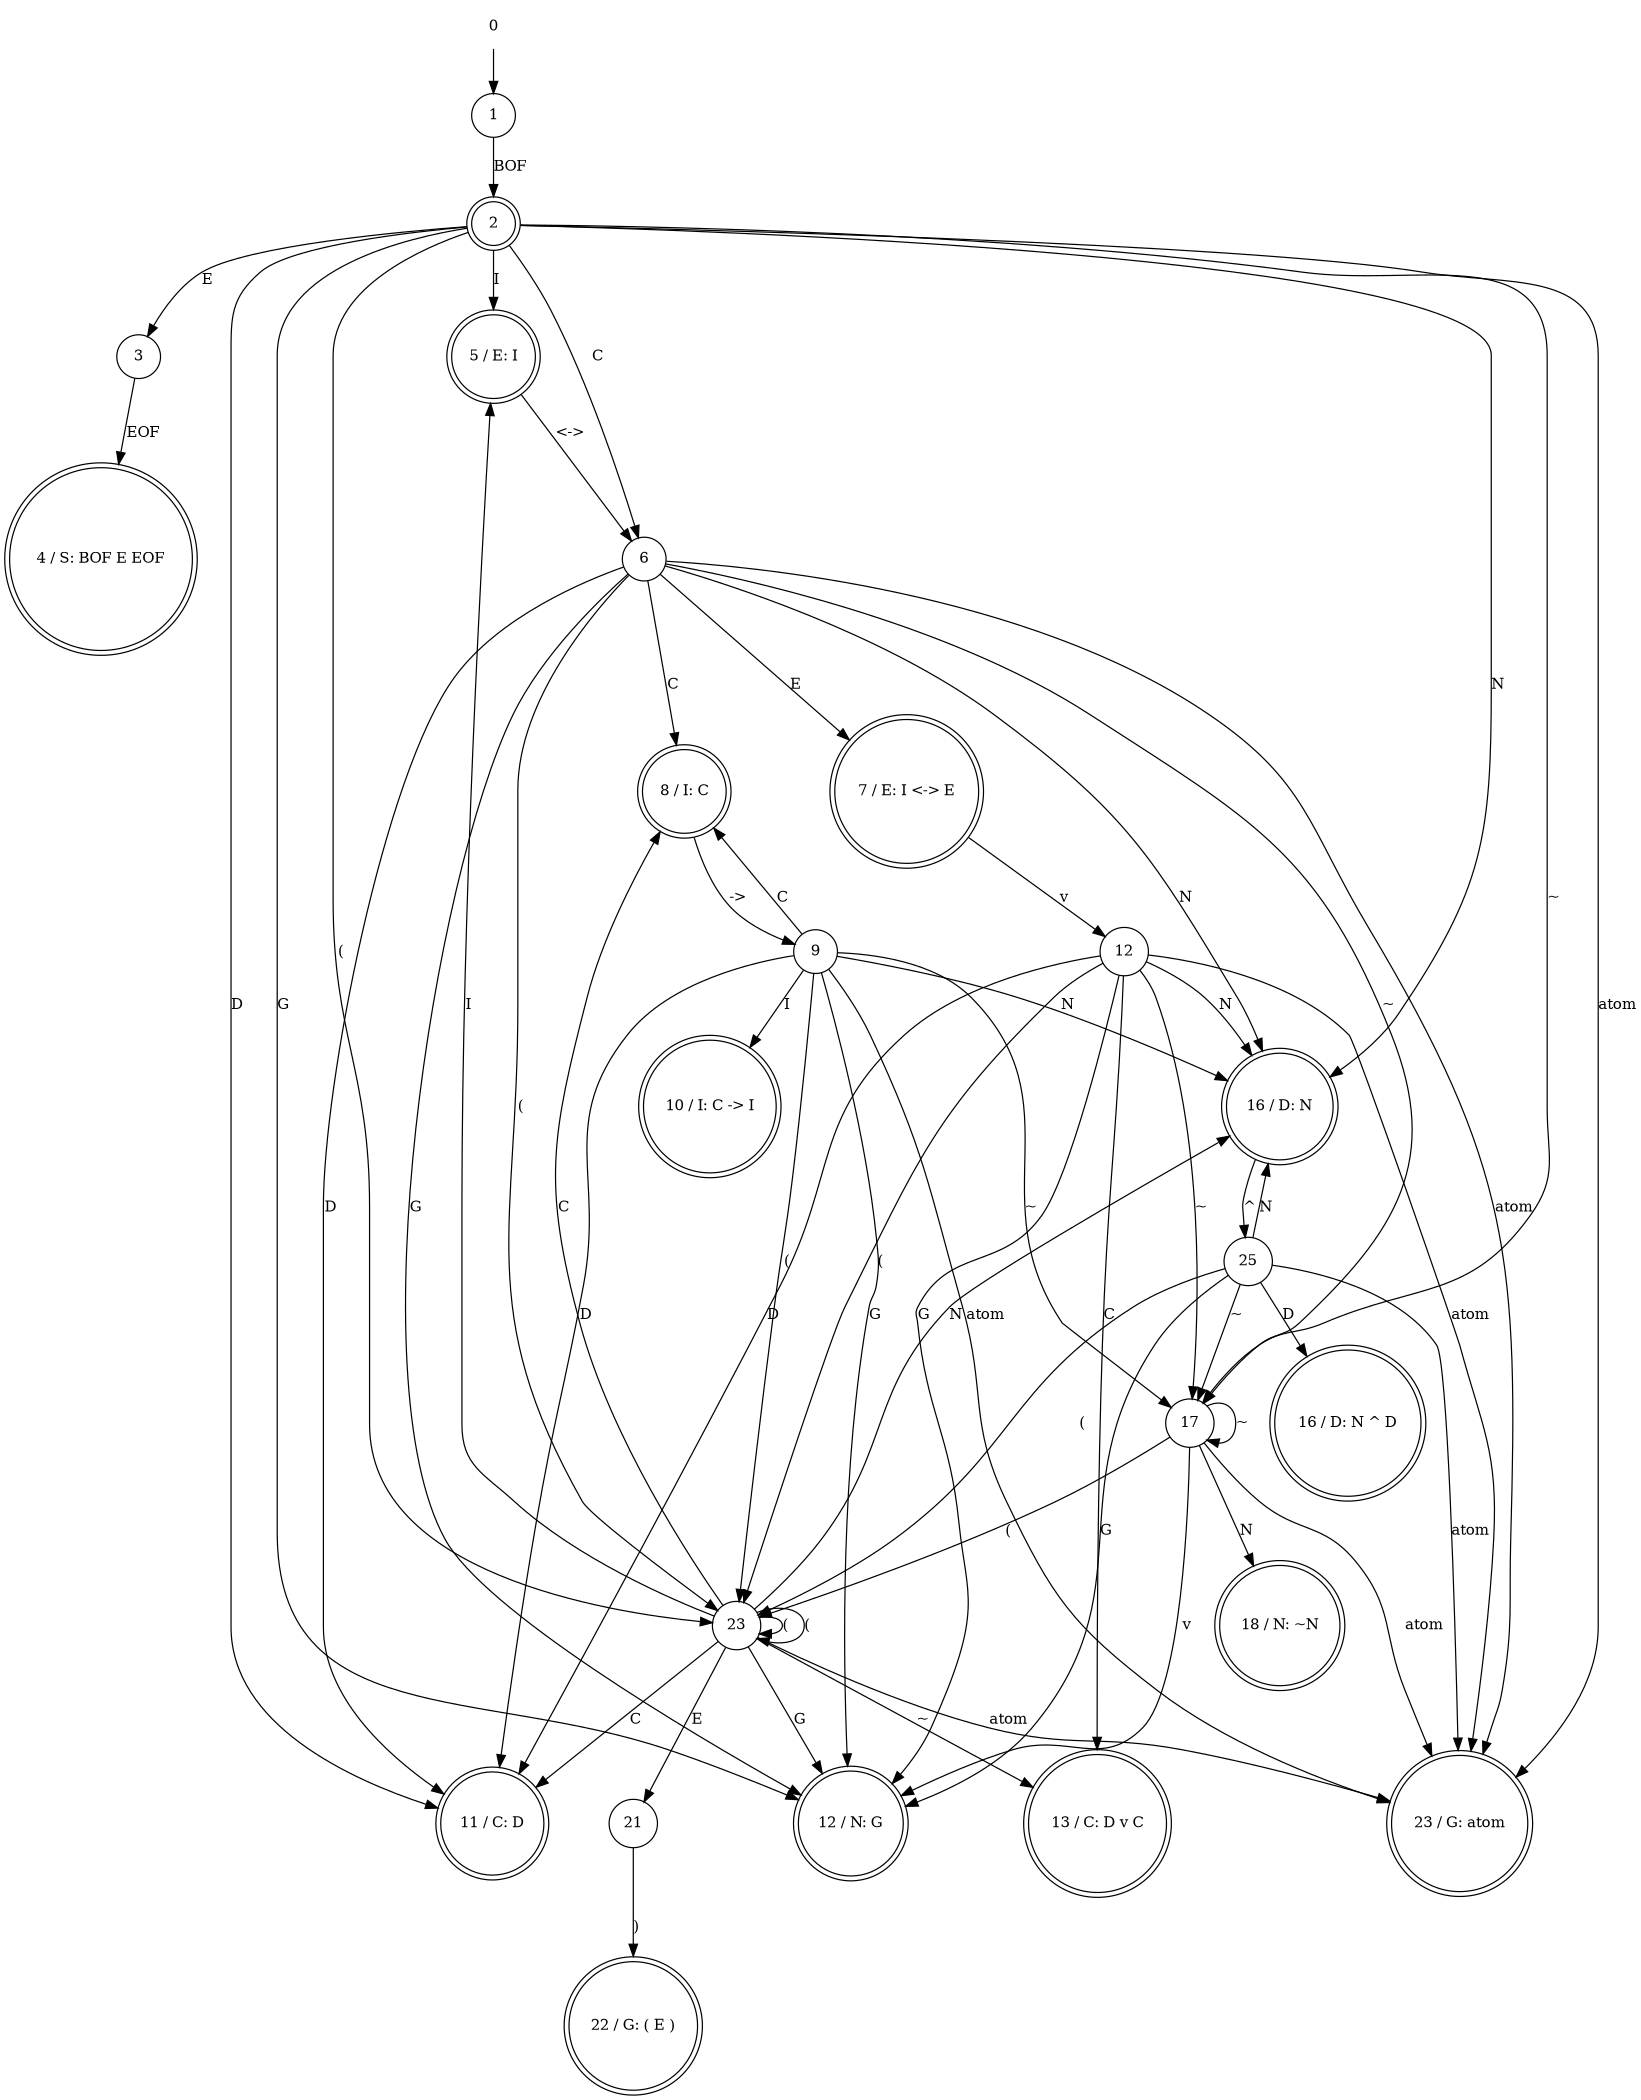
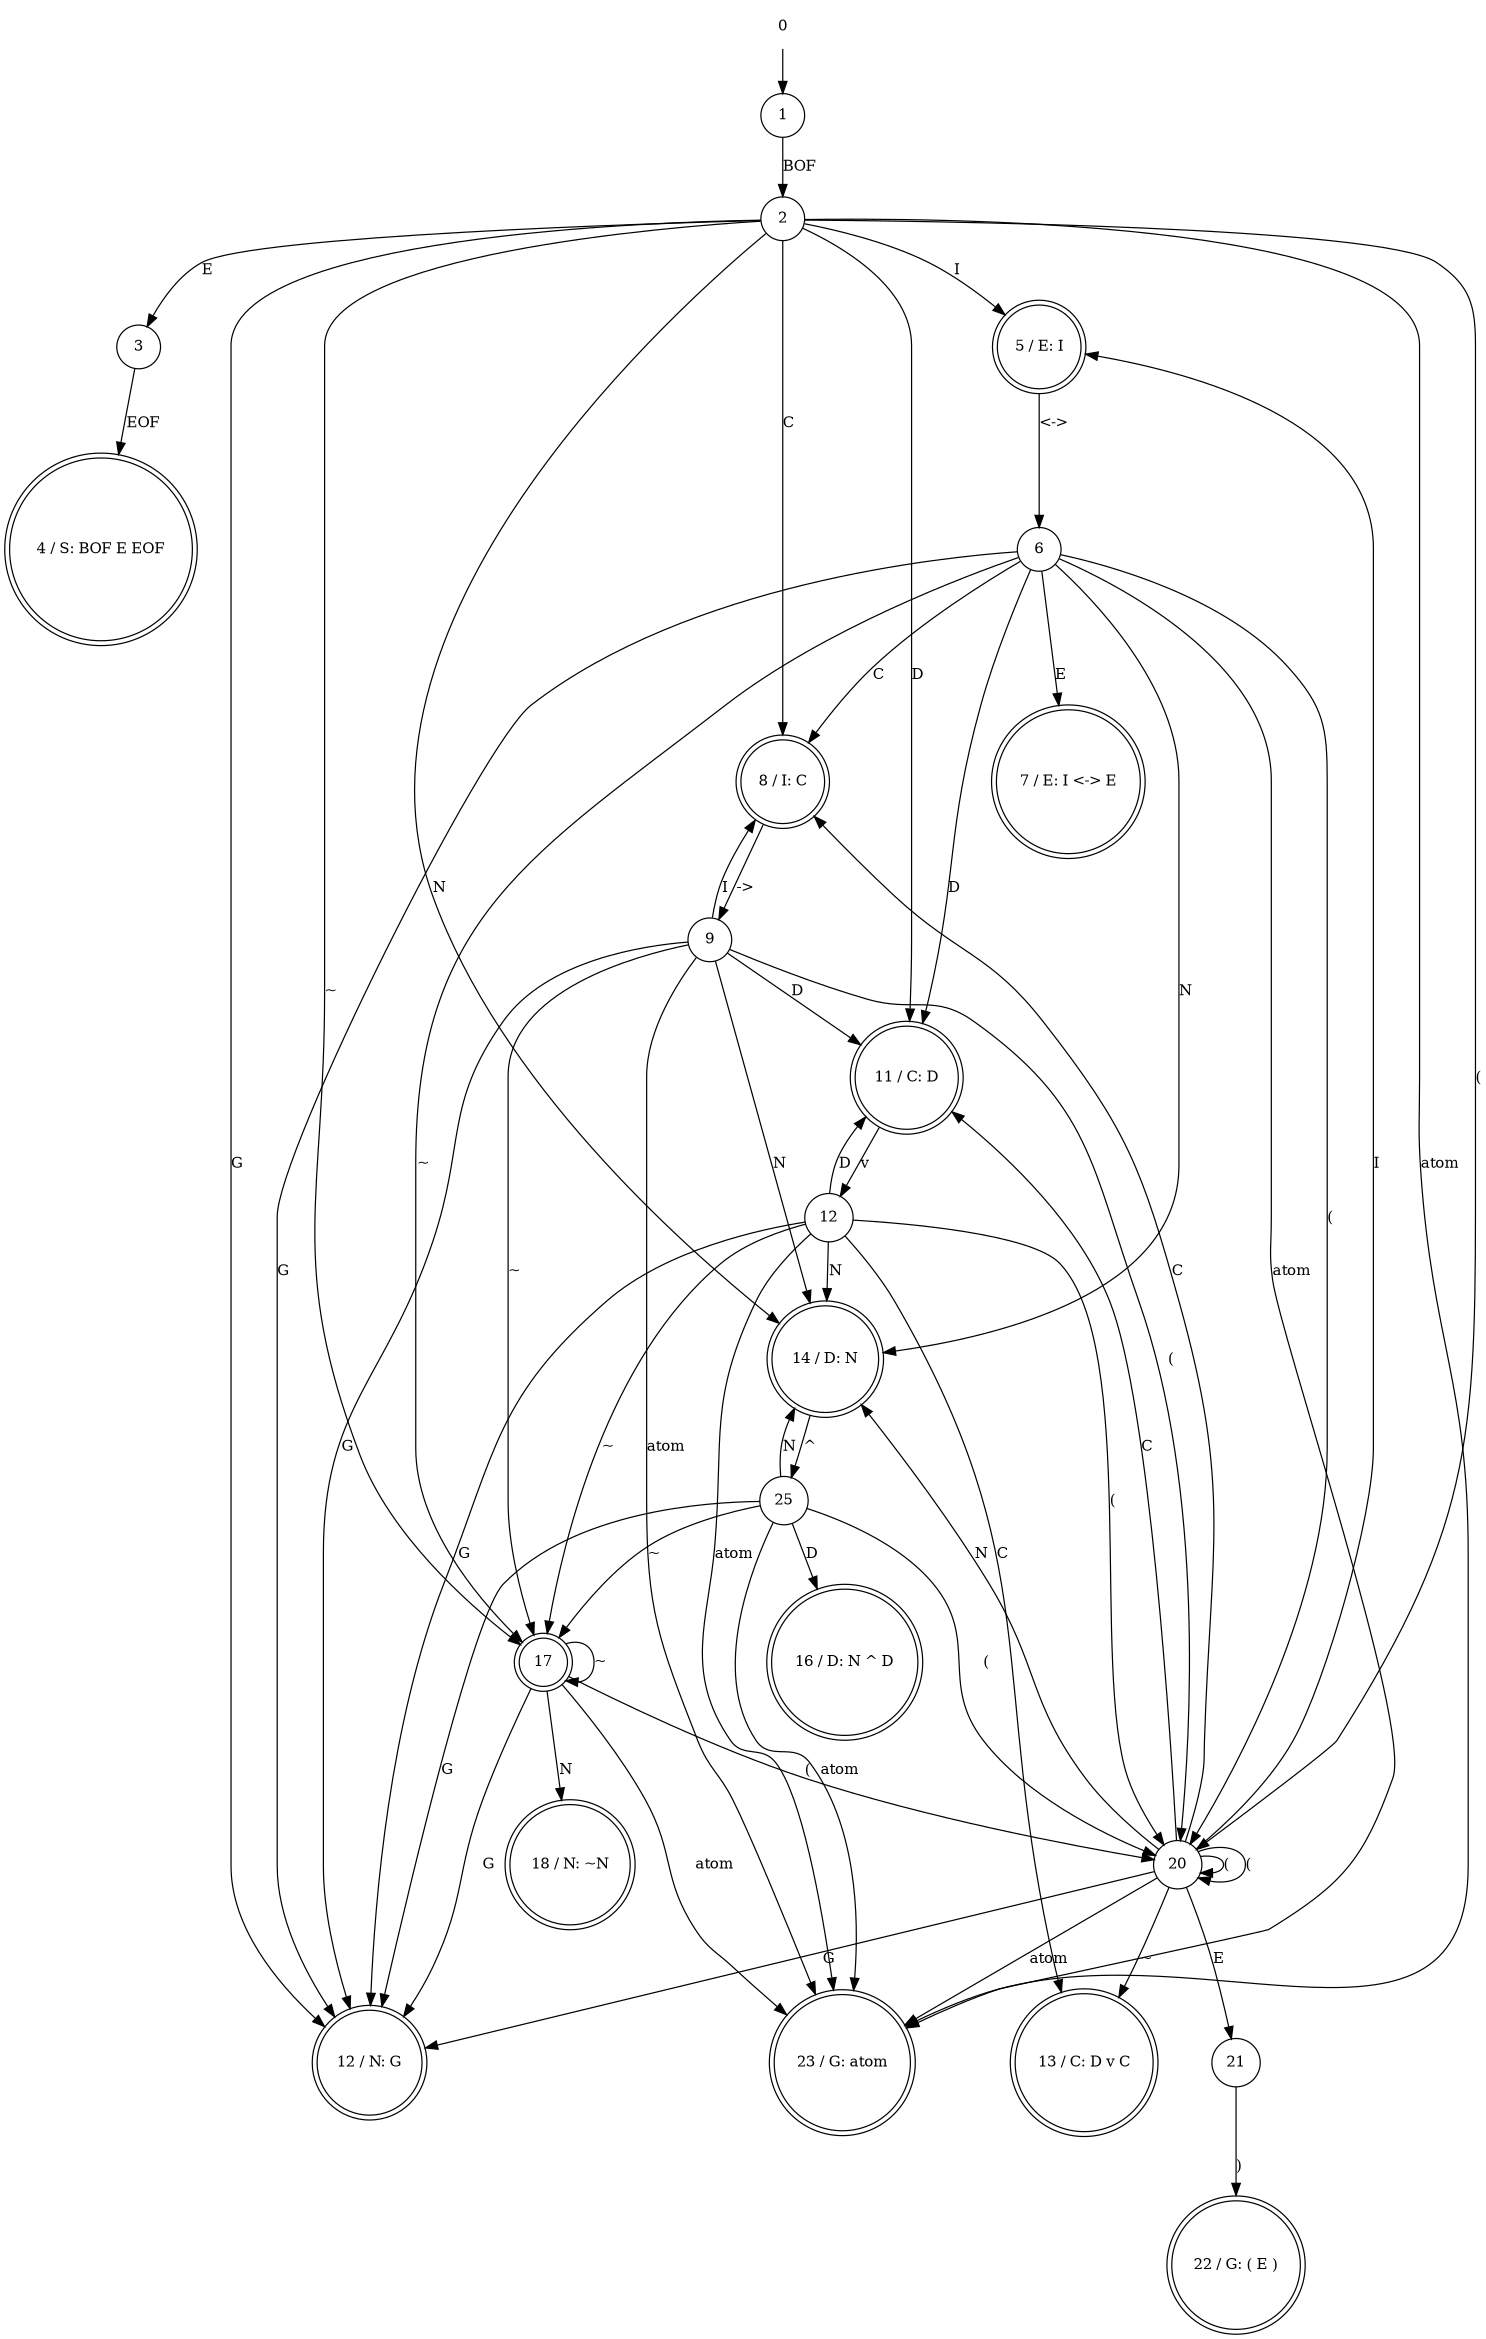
(494, 224) -> (783, 219)
(583, 381) -> (783, 482)
(1032, 883) -> (863, 1156)
(783, 898) -> (725, 888)
(710, 1107) -> none
(1280, 1107) -> (825, 1359)
(1190, 1423) -> (543, 1662)
(737, 1626) -> (1178, 1865)
(1187, 1626) -> (489, 1865)
